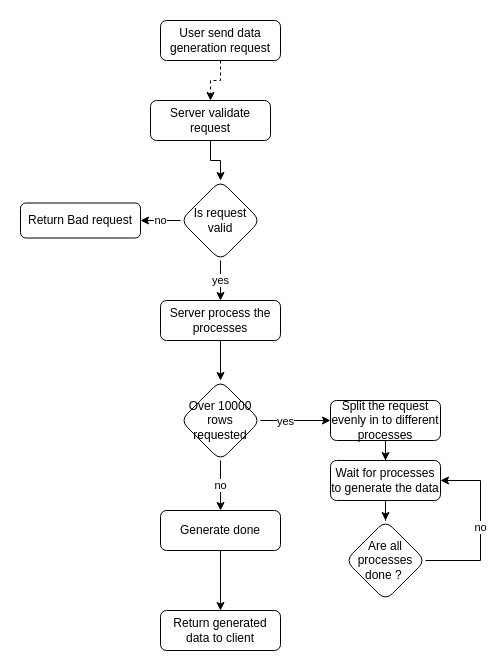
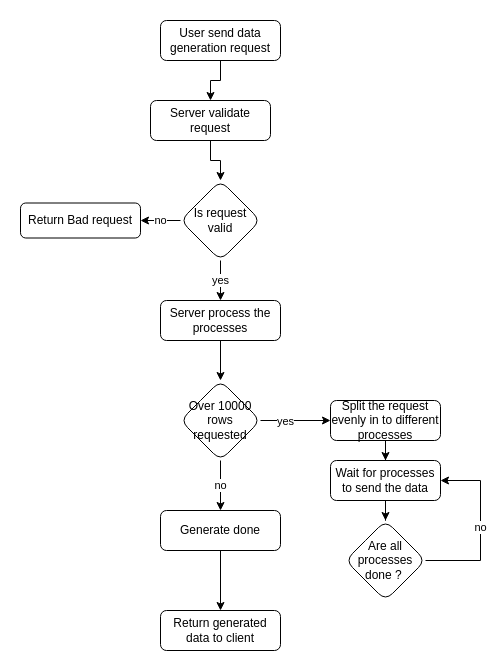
(219, 81) -> (219, 81)
(386, 481) -> (386, 481)
